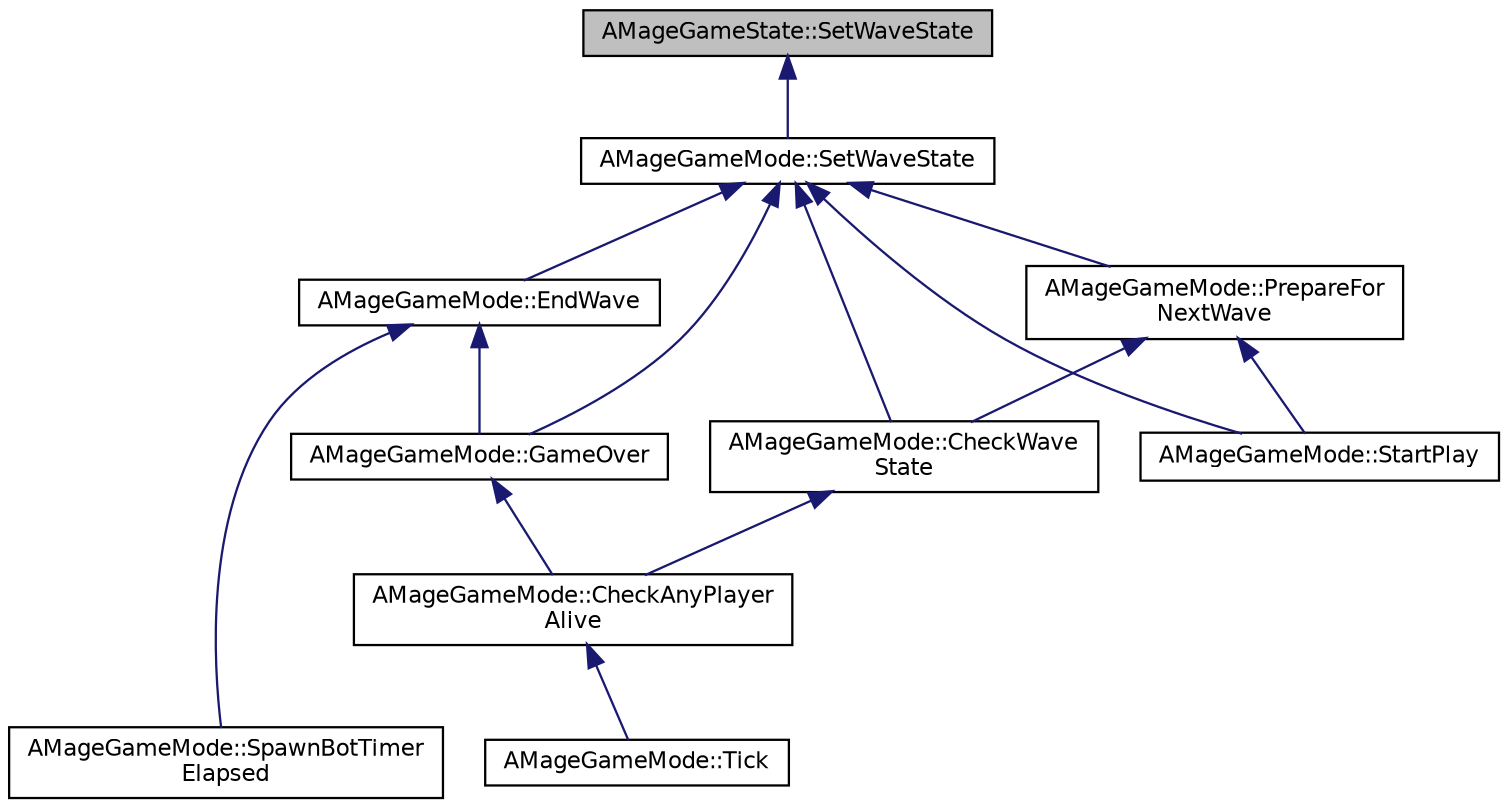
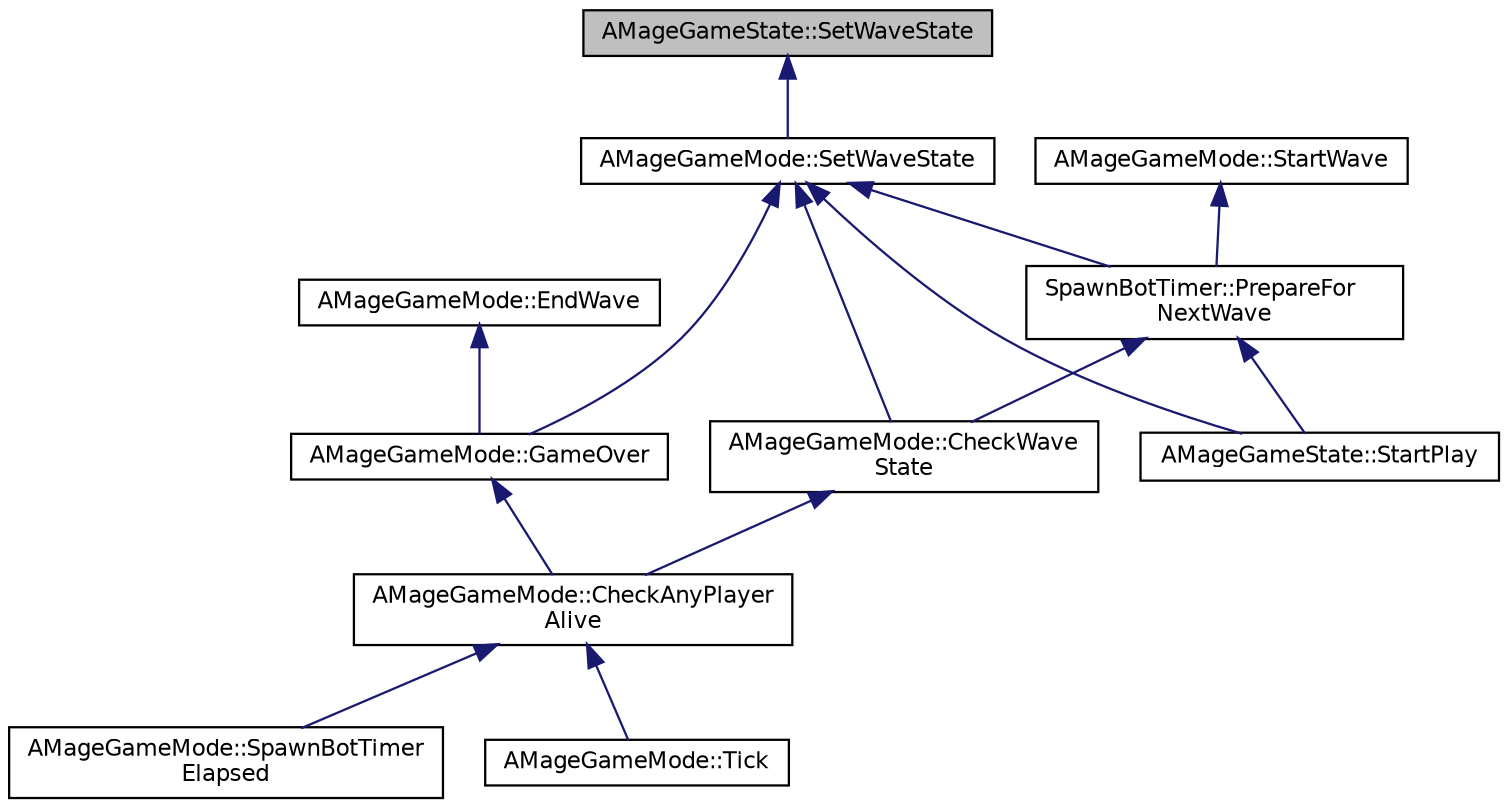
none -> (1222, 161)
(623, 237) -> none
(1215, 303) -> (1215, 303)
(1320, 457) -> (1320, 457)
(235, 496) -> (389, 691)
